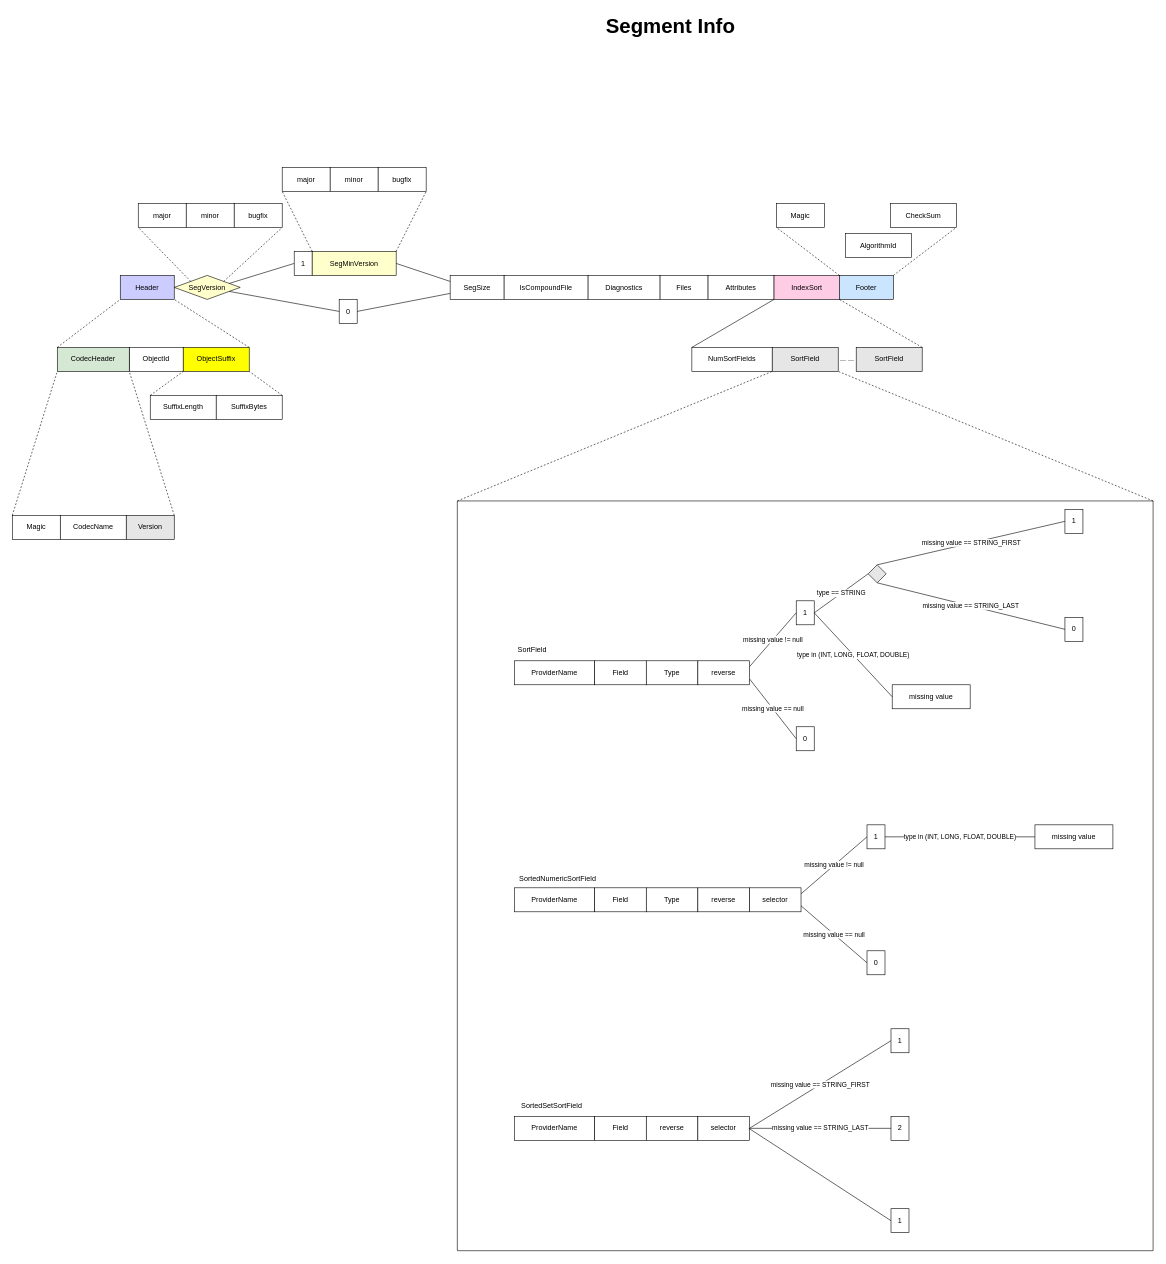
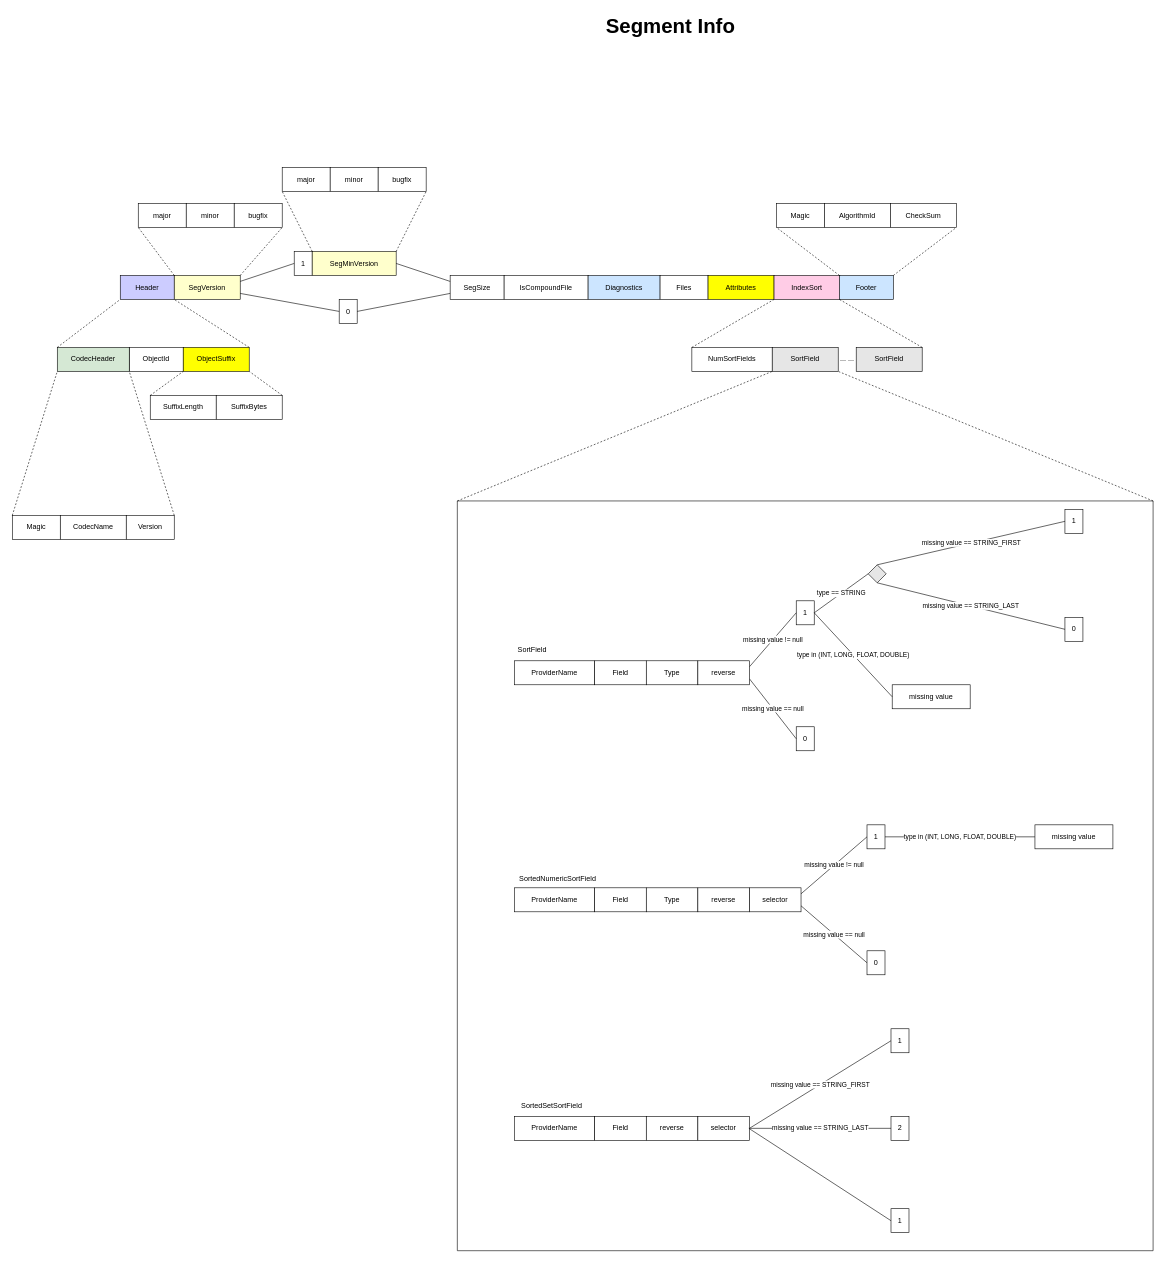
(879, 245) -> (858, 215)
(207, 287) -> (207, 287)
(624, 287) -> (624, 287)
(741, 287) -> (741, 287)
(763, 306) -> (763, 306)
(150, 527) -> (150, 527)
